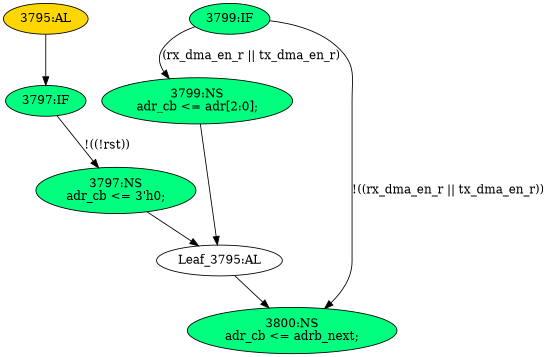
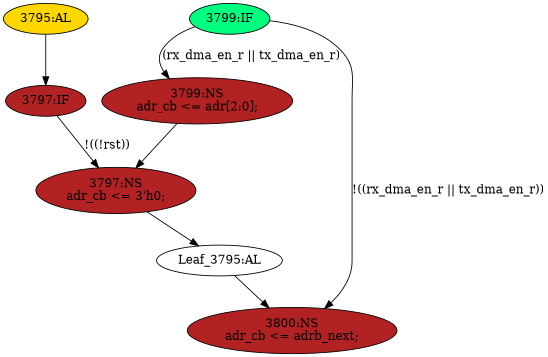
(46, 101) -> (46, 101)
(197, 101) -> (197, 101)
(208, 180) -> (160, 142)
(116, 190) -> (116, 190)
(292, 331) -> (292, 331)
